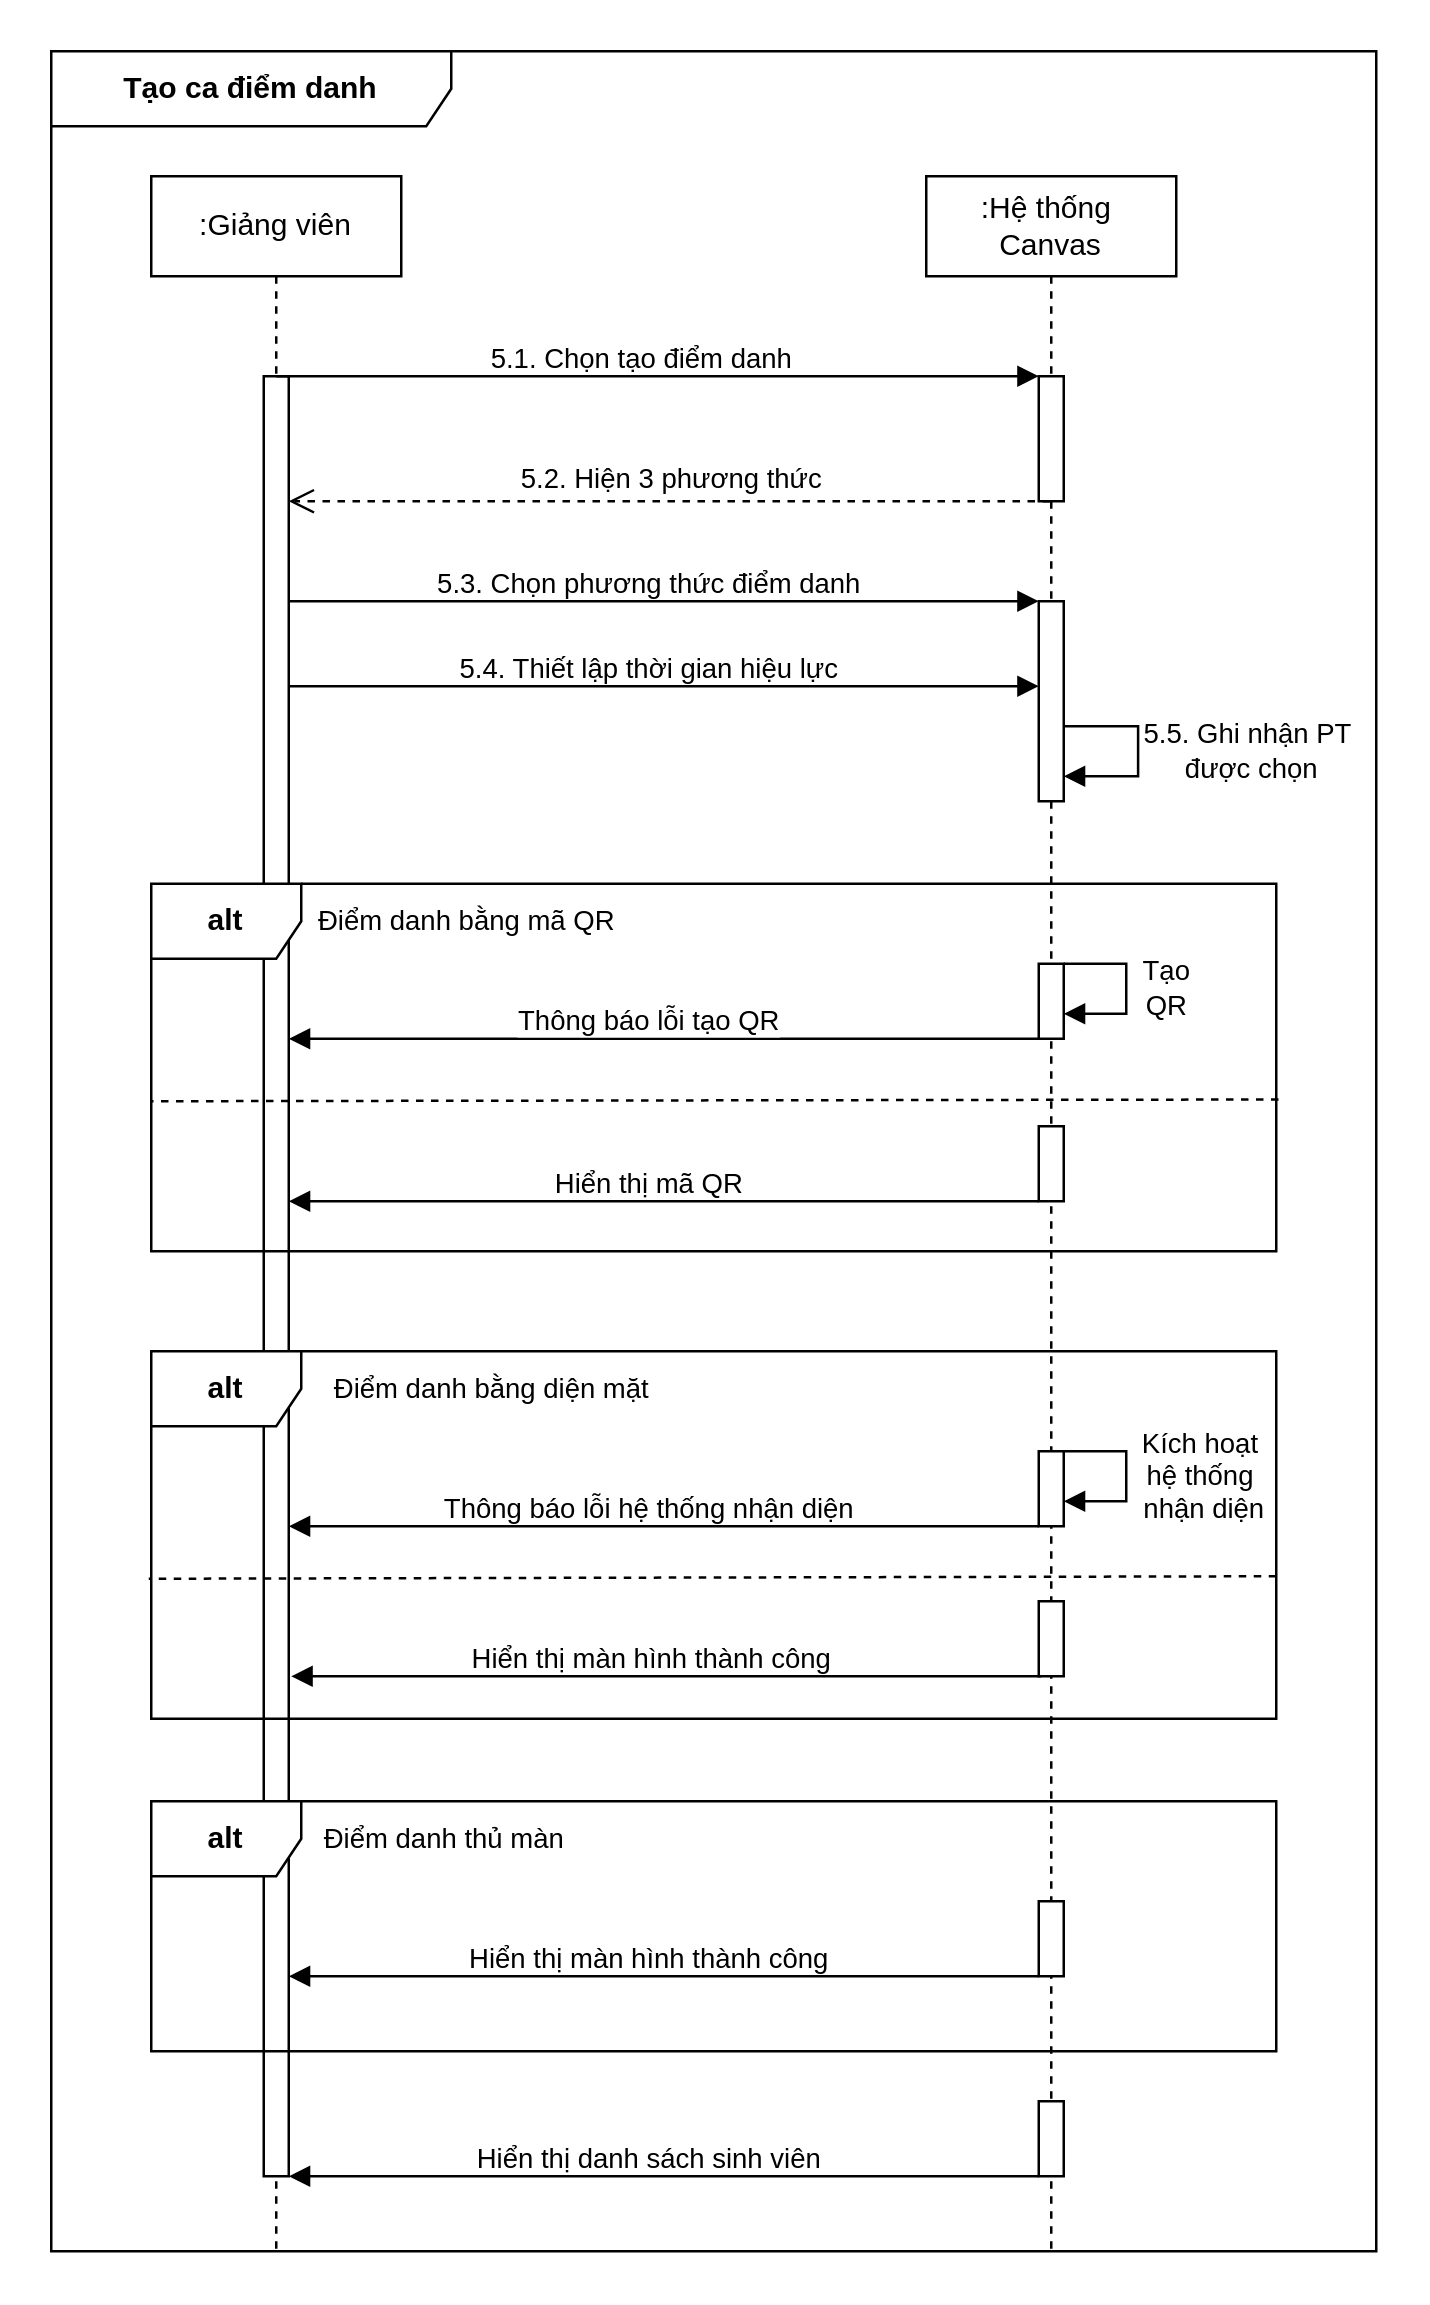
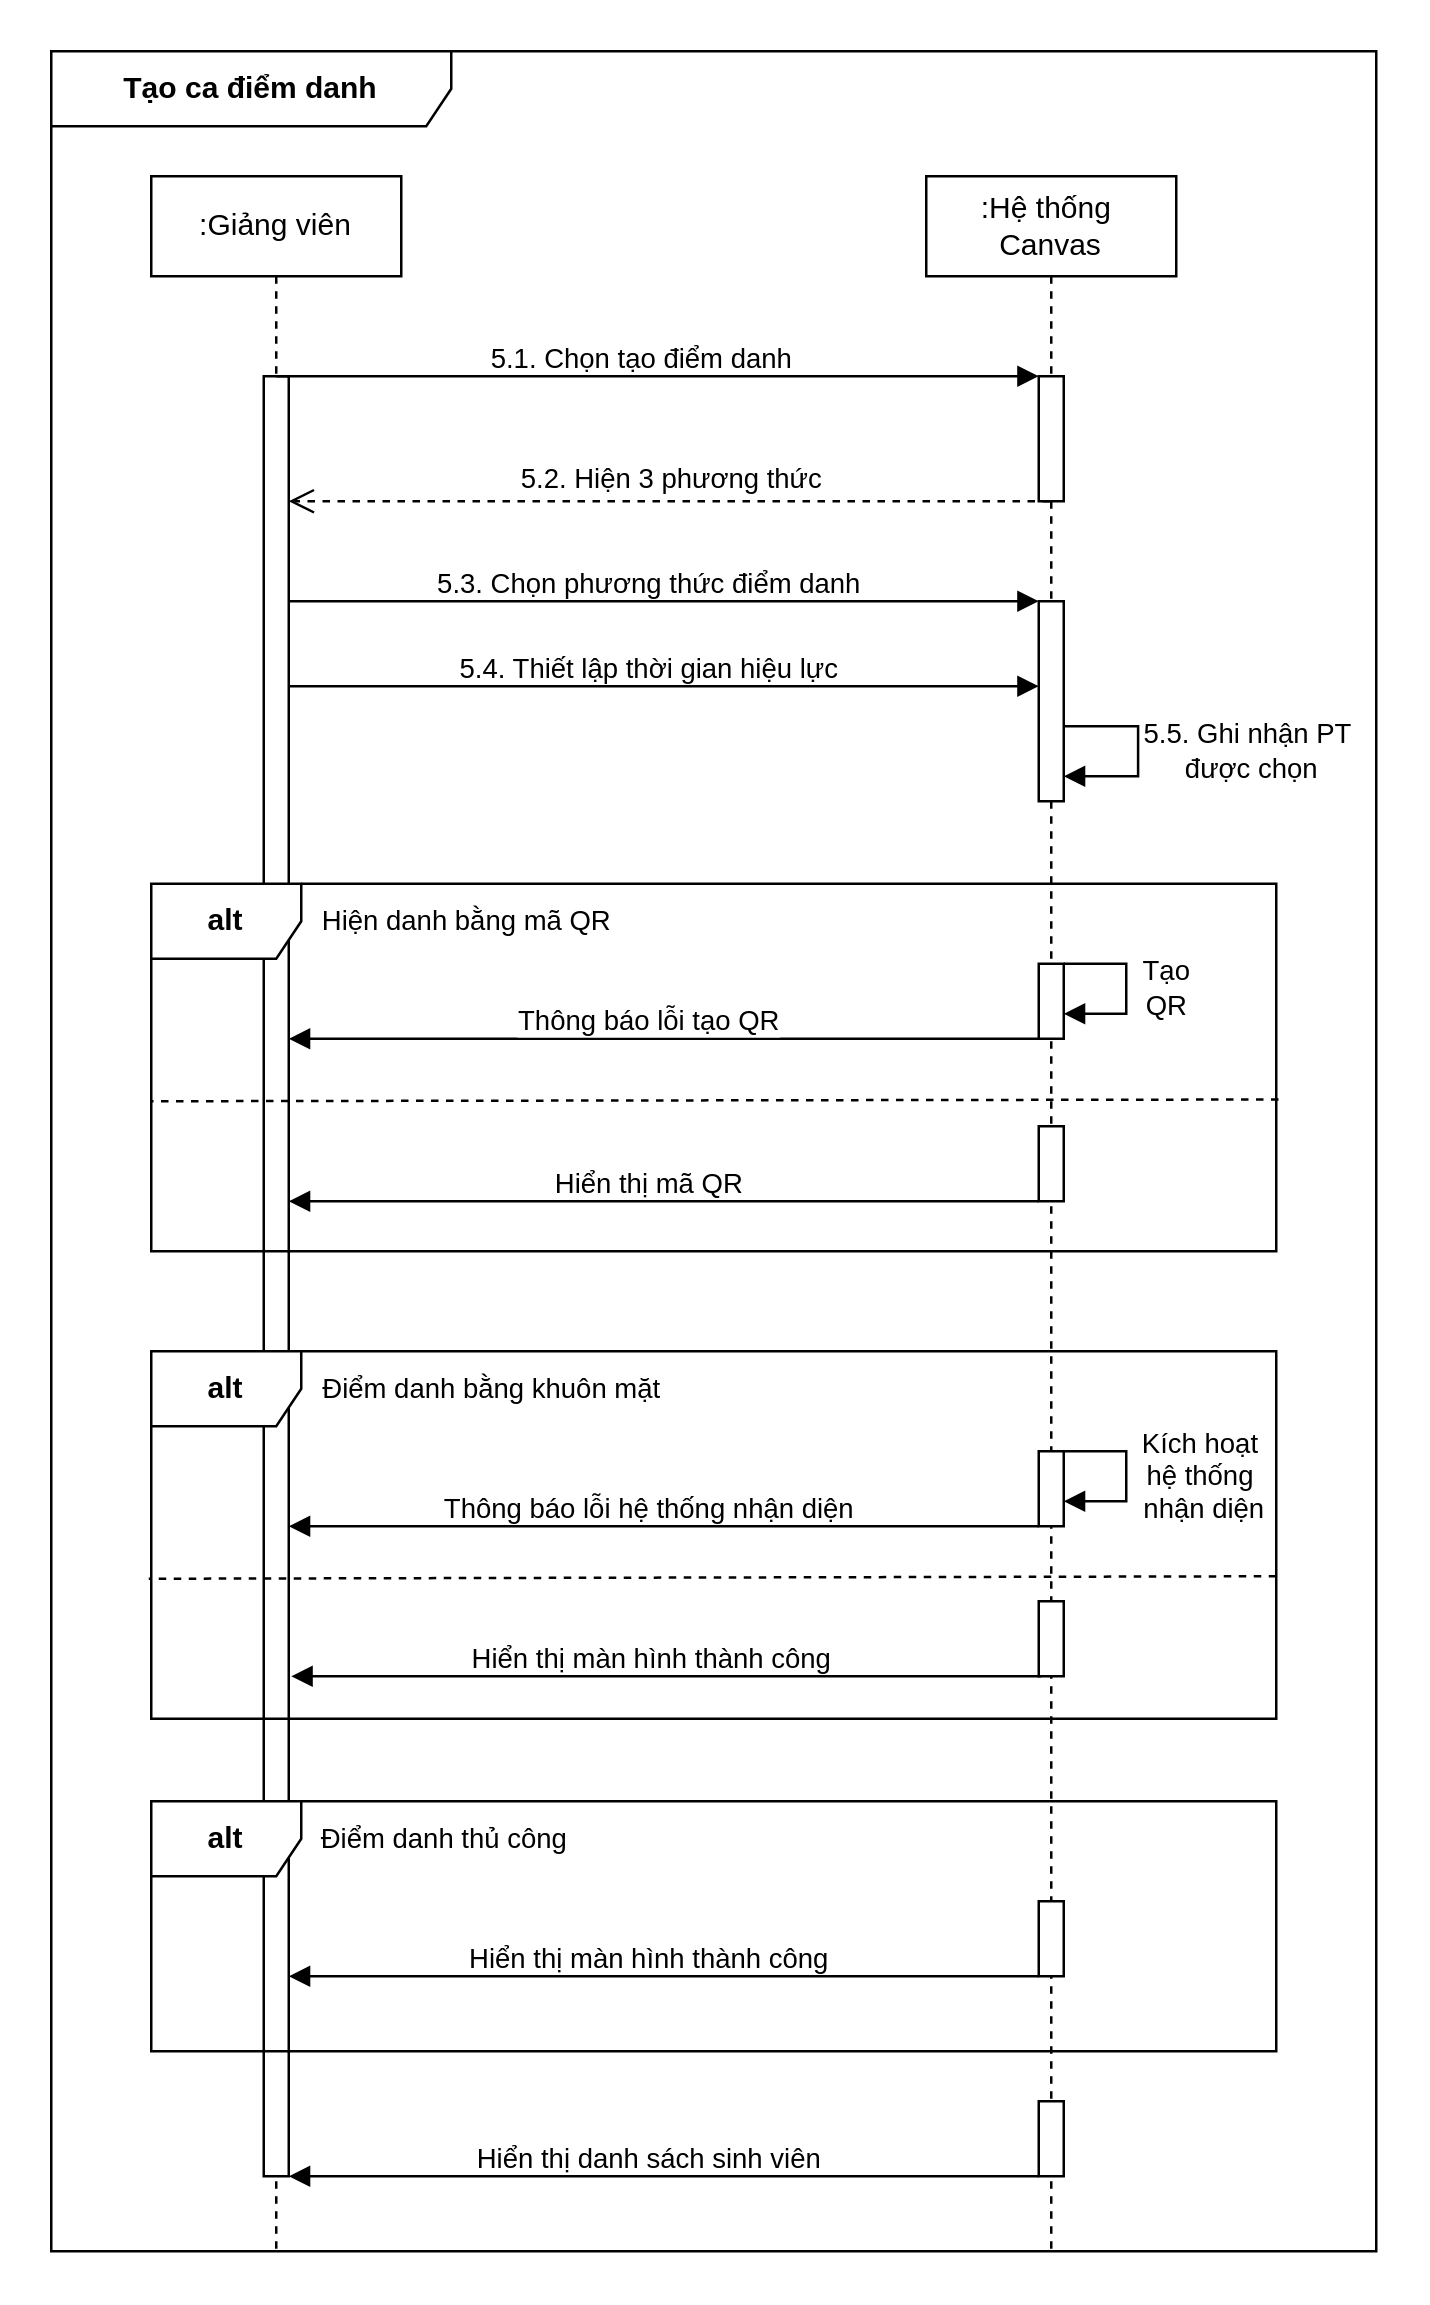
(468, 921) -> (468, 921)
(493, 1389) -> (493, 1389)
(445, 1839) -> (445, 1839)
